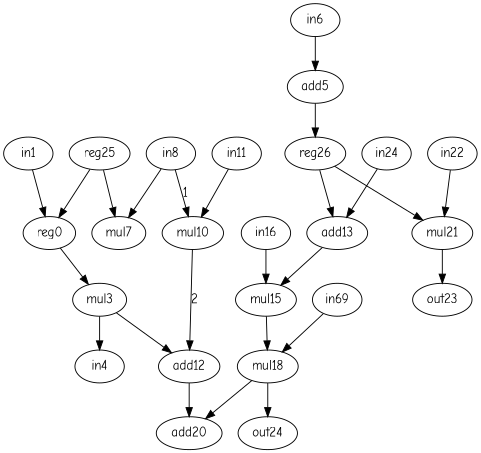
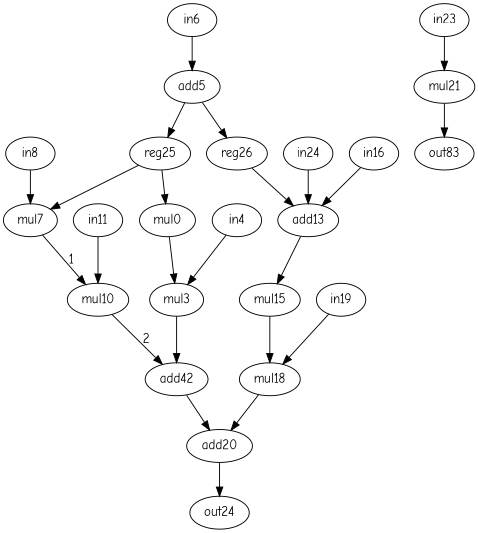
none -> (178, 116)
(28, 154) -> none
(452, 154) -> (444, 20)
(181, 189) -> (61, 256)
(375, 191) -> none
(49, 233) -> (167, 220)
(266, 262) -> (345, 183)
(337, 300) -> (341, 300)
(442, 300) -> (444, 154)
(100, 329) -> (210, 256)
(189, 366) -> (177, 379)
(268, 395) -> (220, 475)
